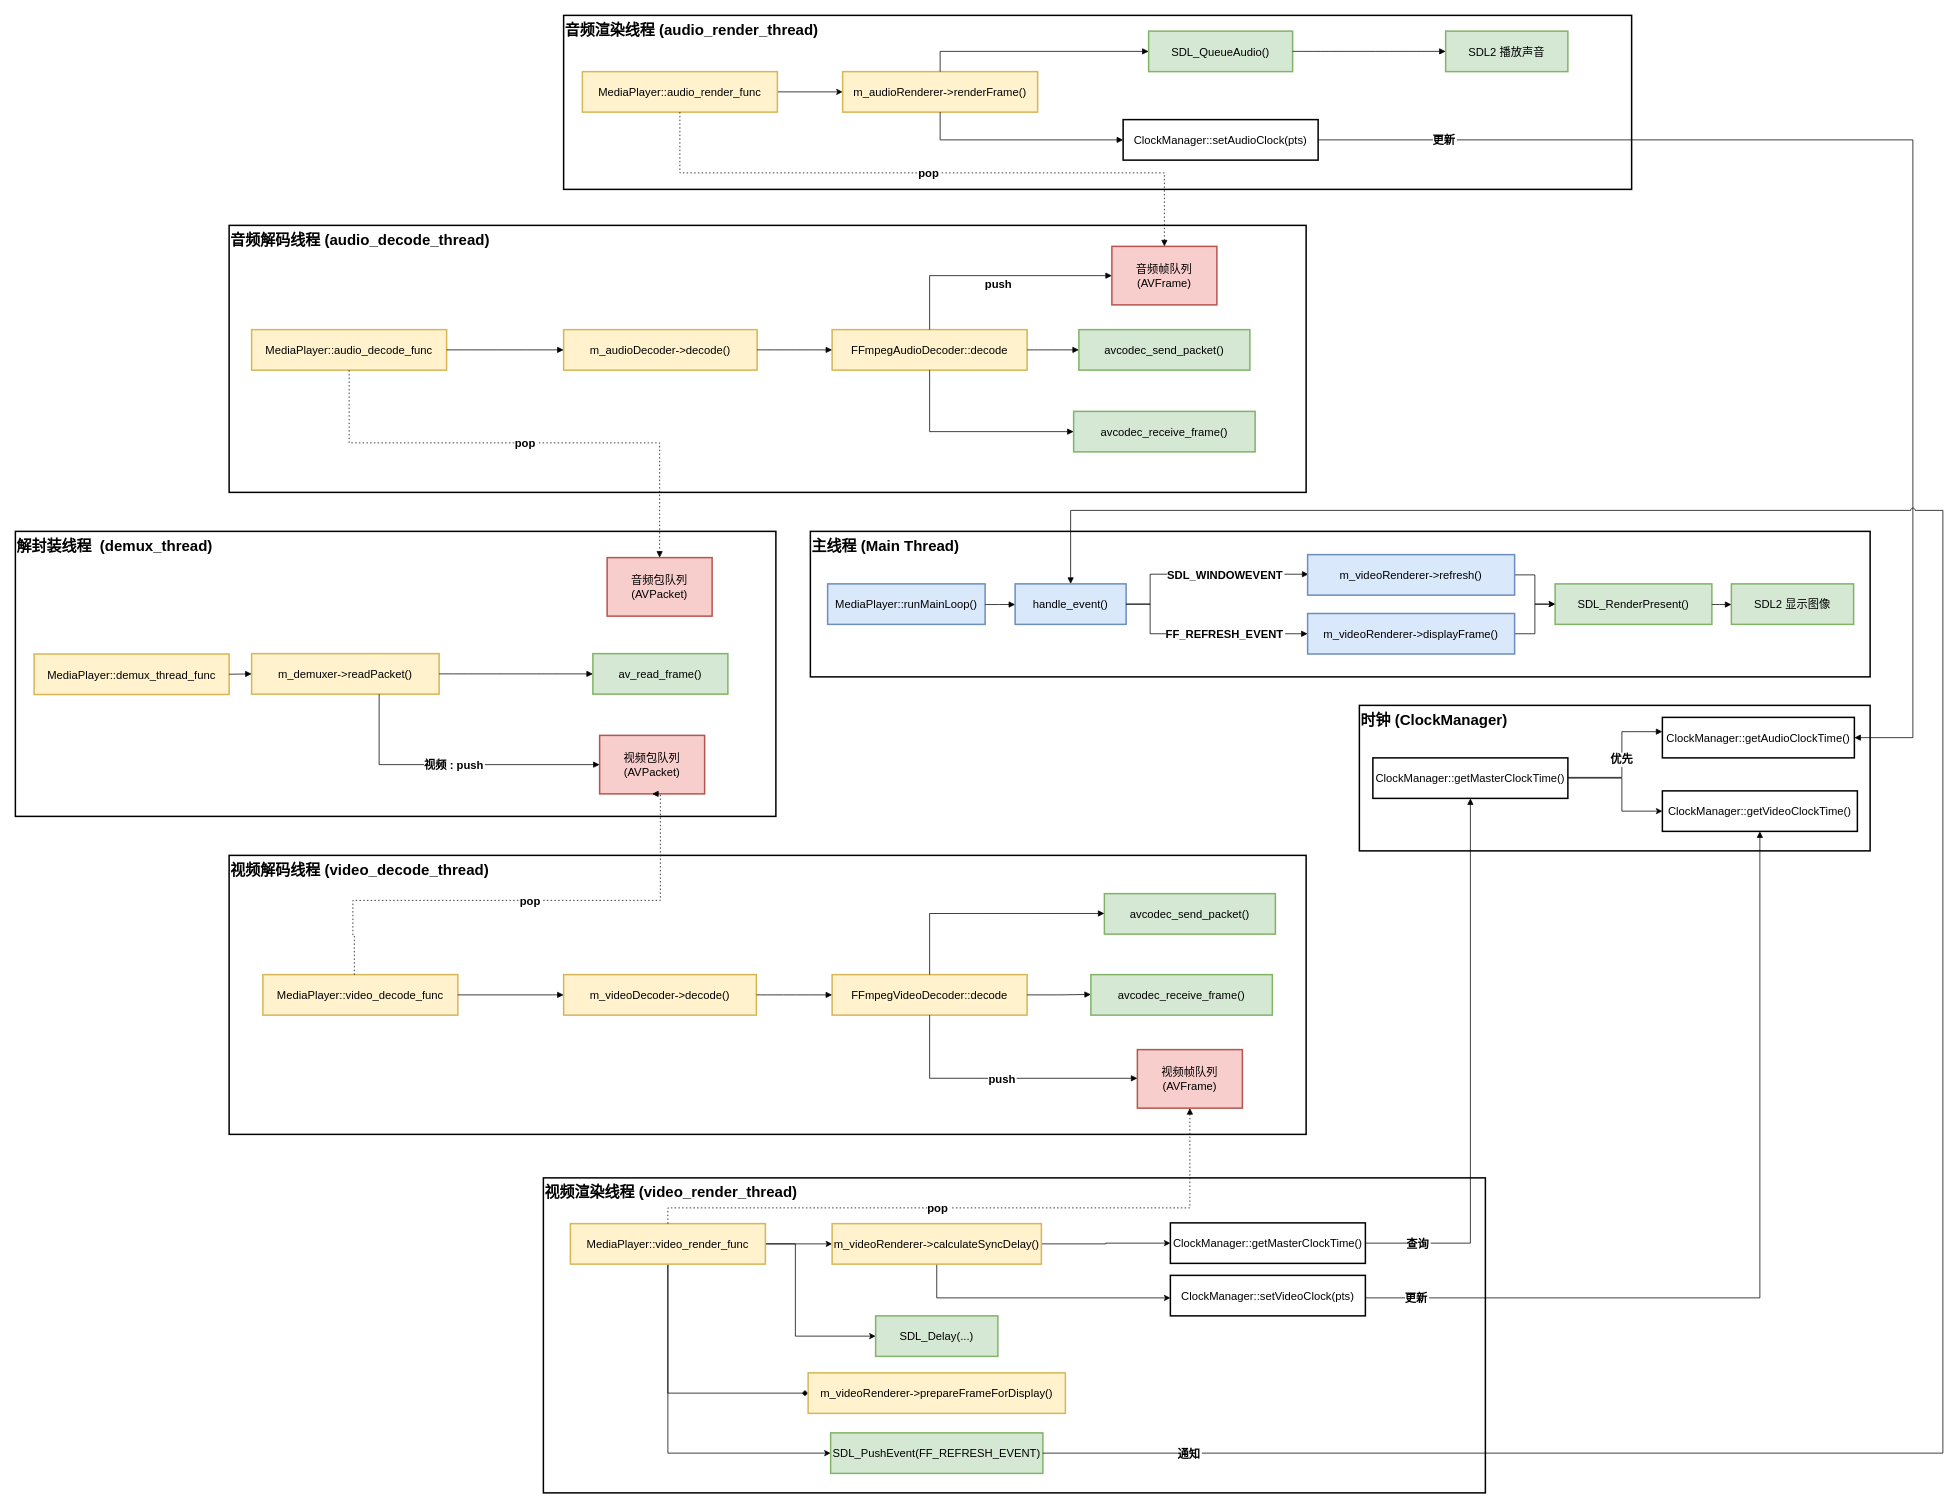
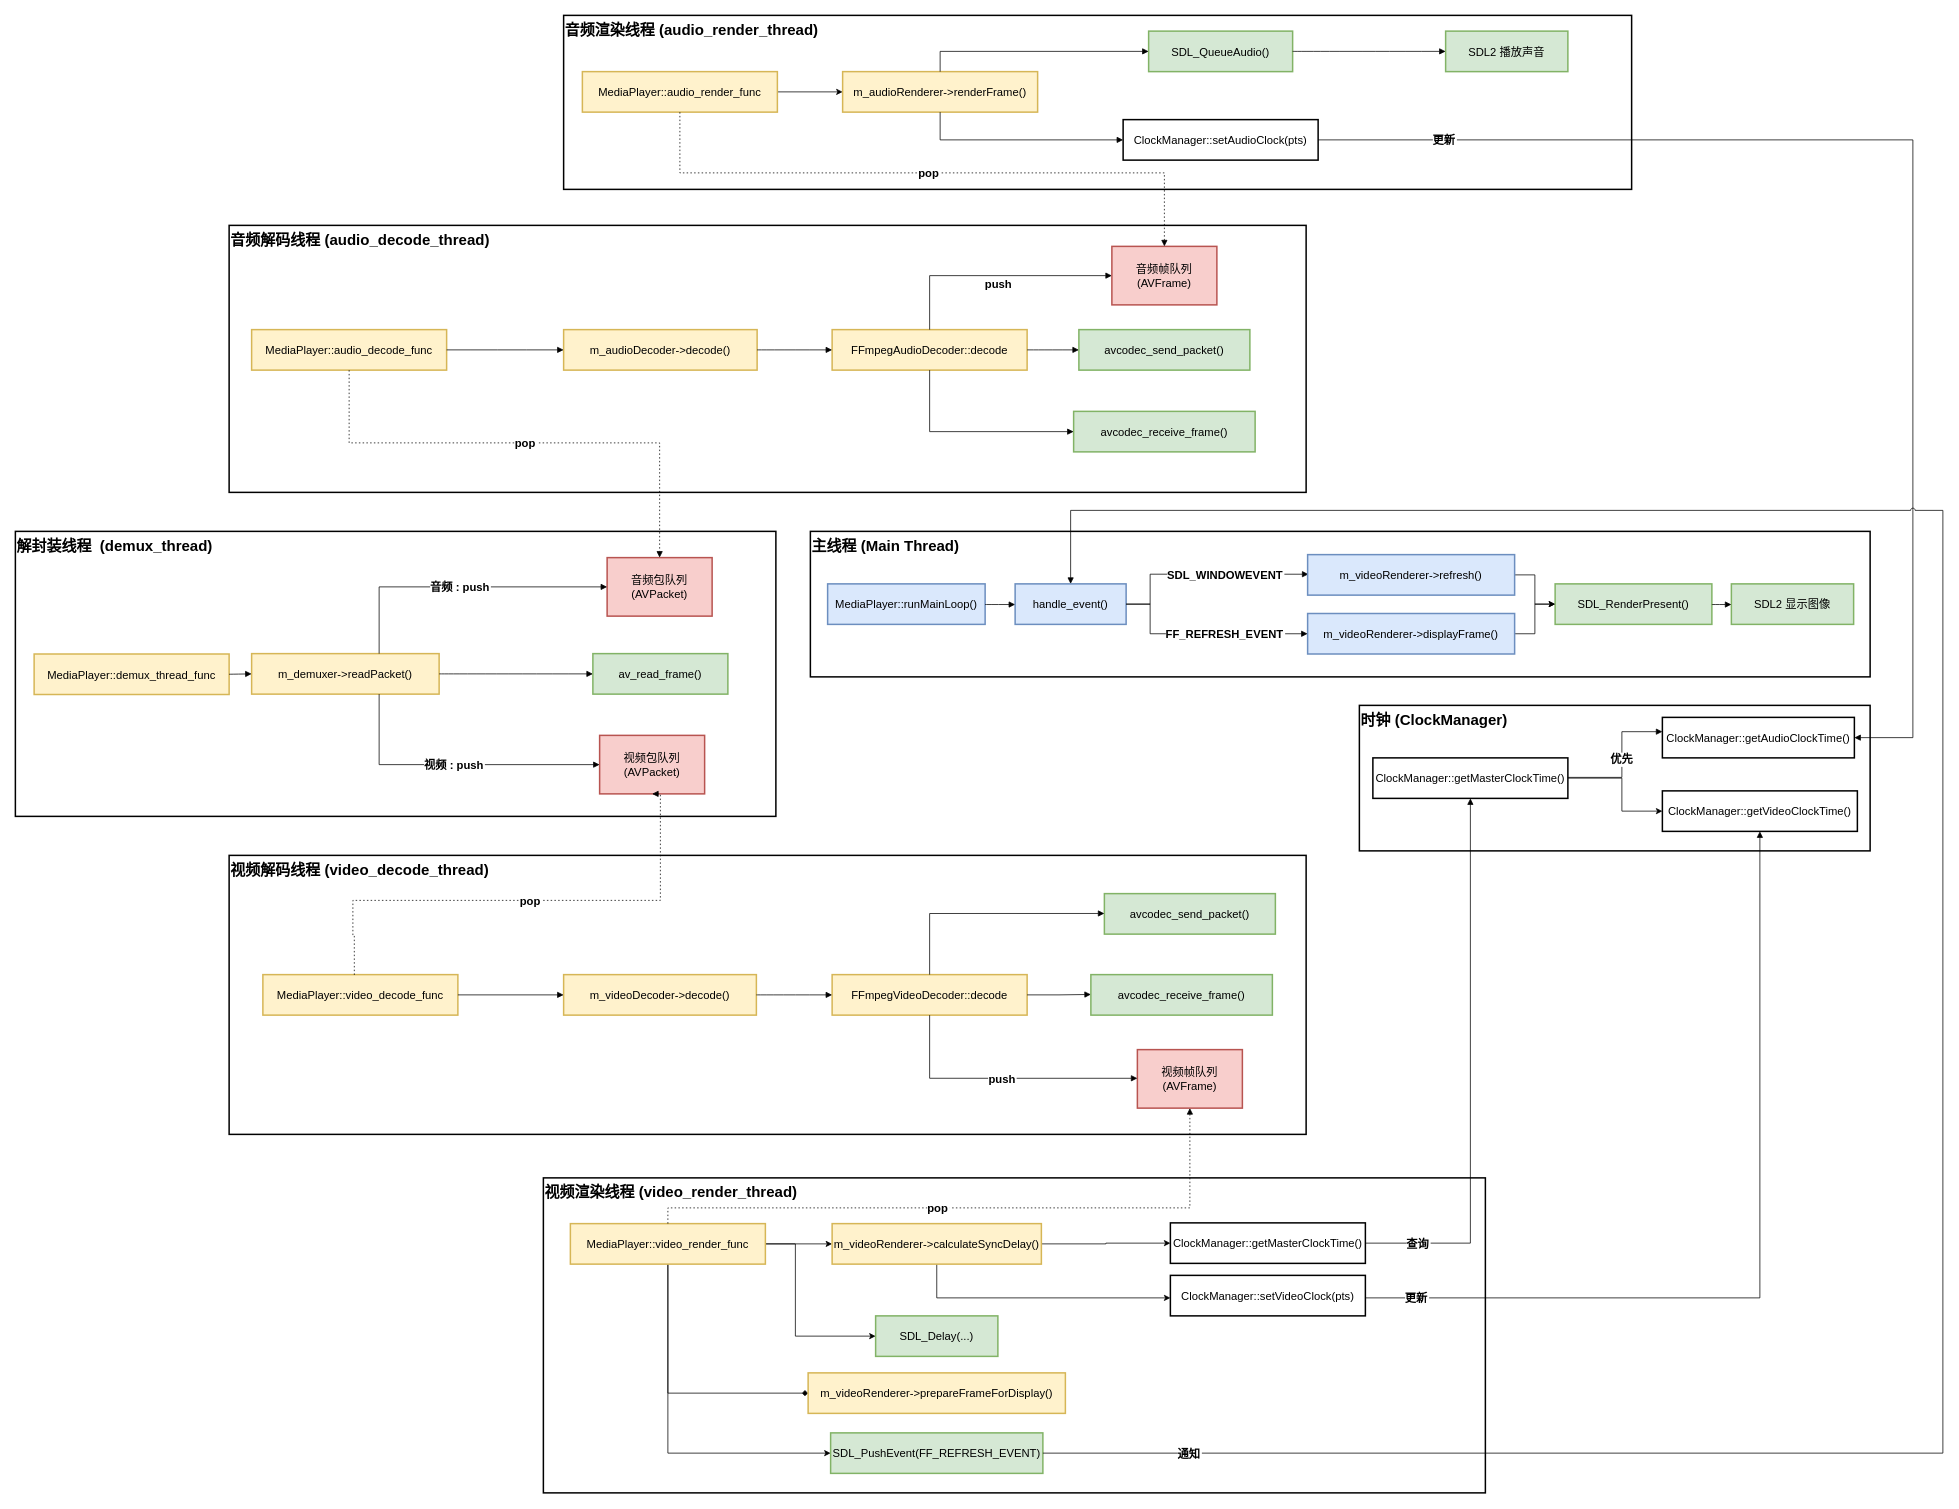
none -> (459, 587)
